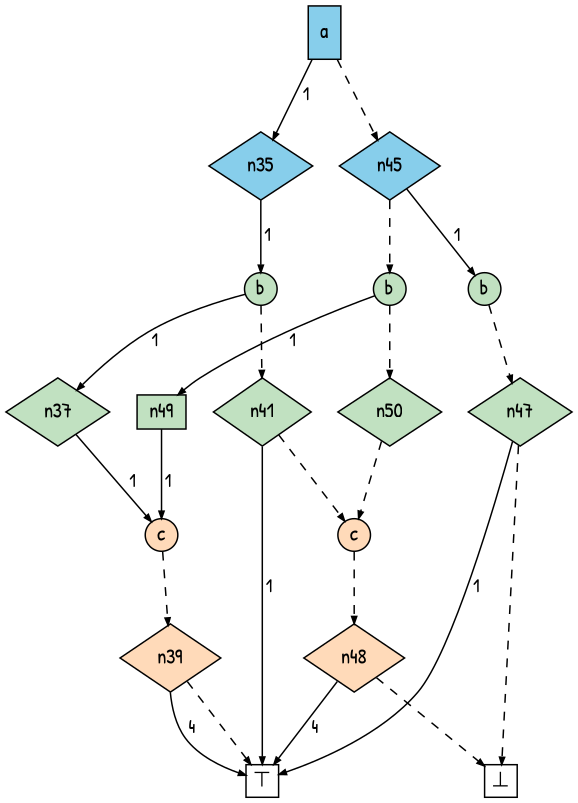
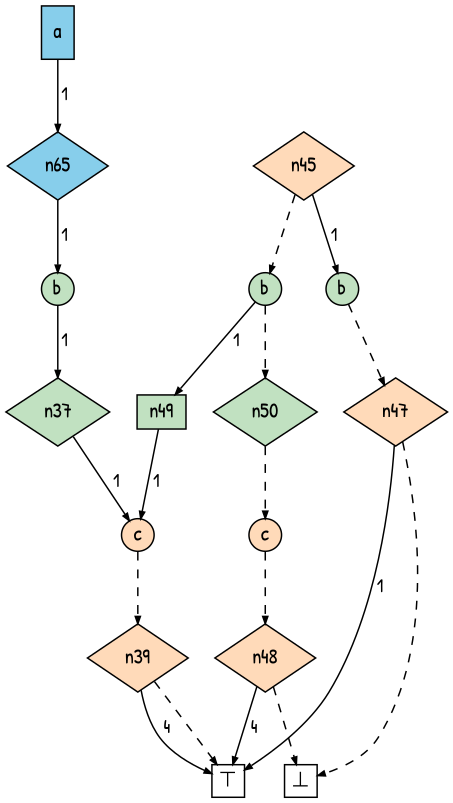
(356, 97) -> none
(261, 166) -> (58, 166)
(390, 166) -> (304, 166)
(262, 412) -> none
(520, 412) -> (396, 412)
